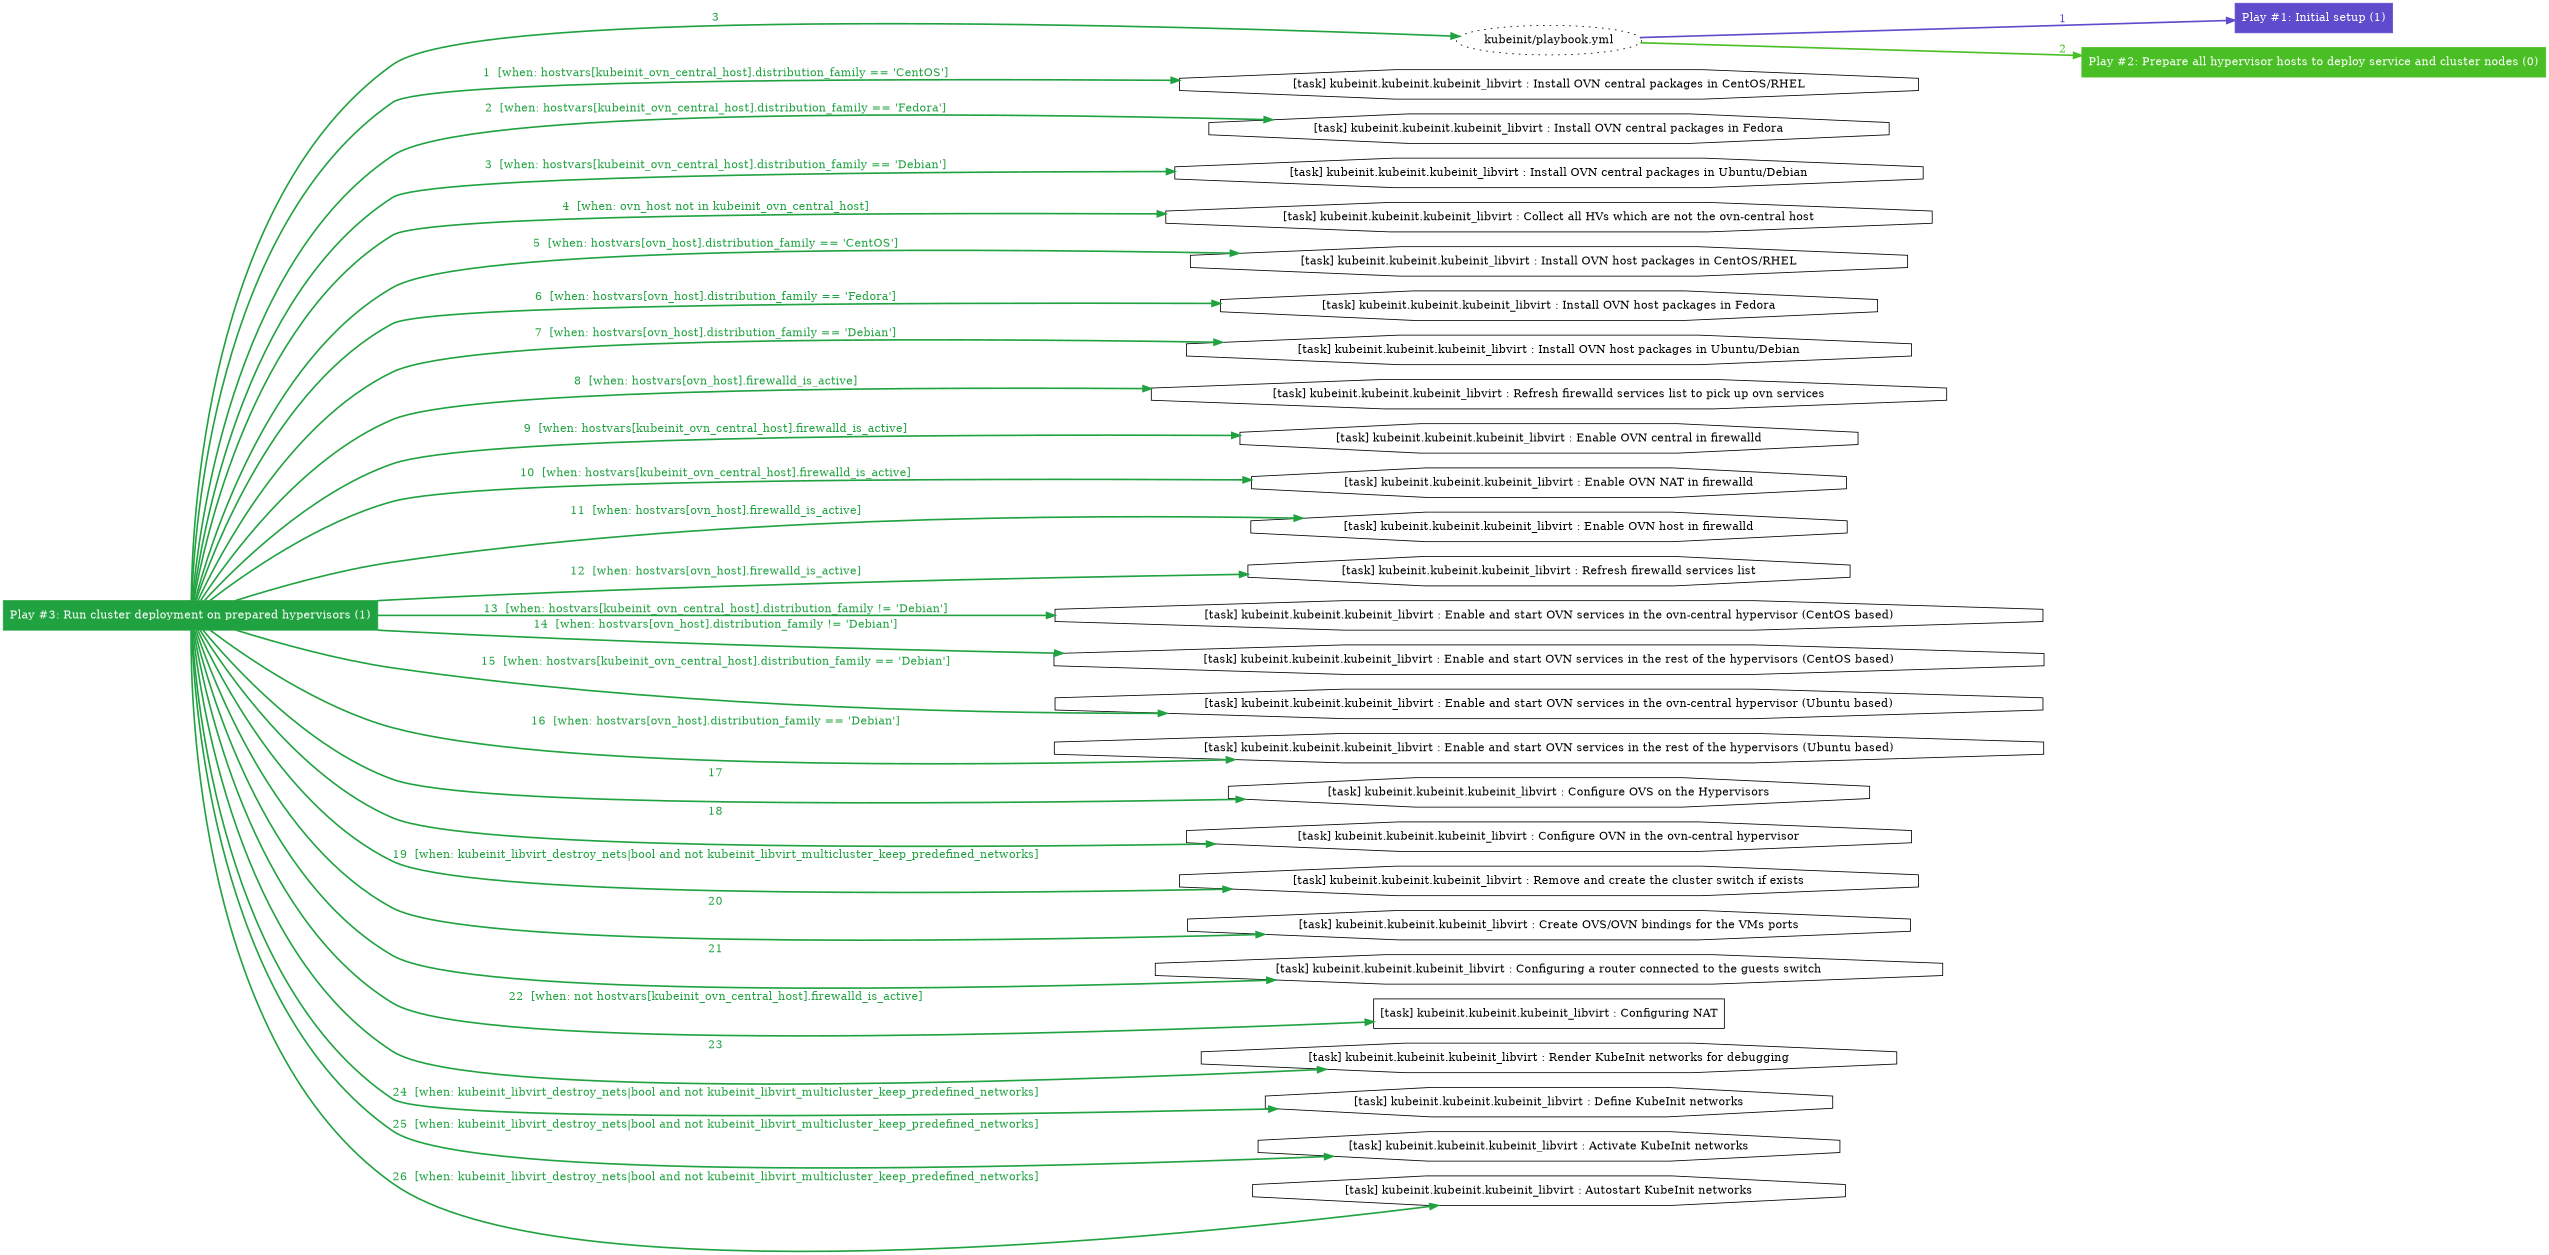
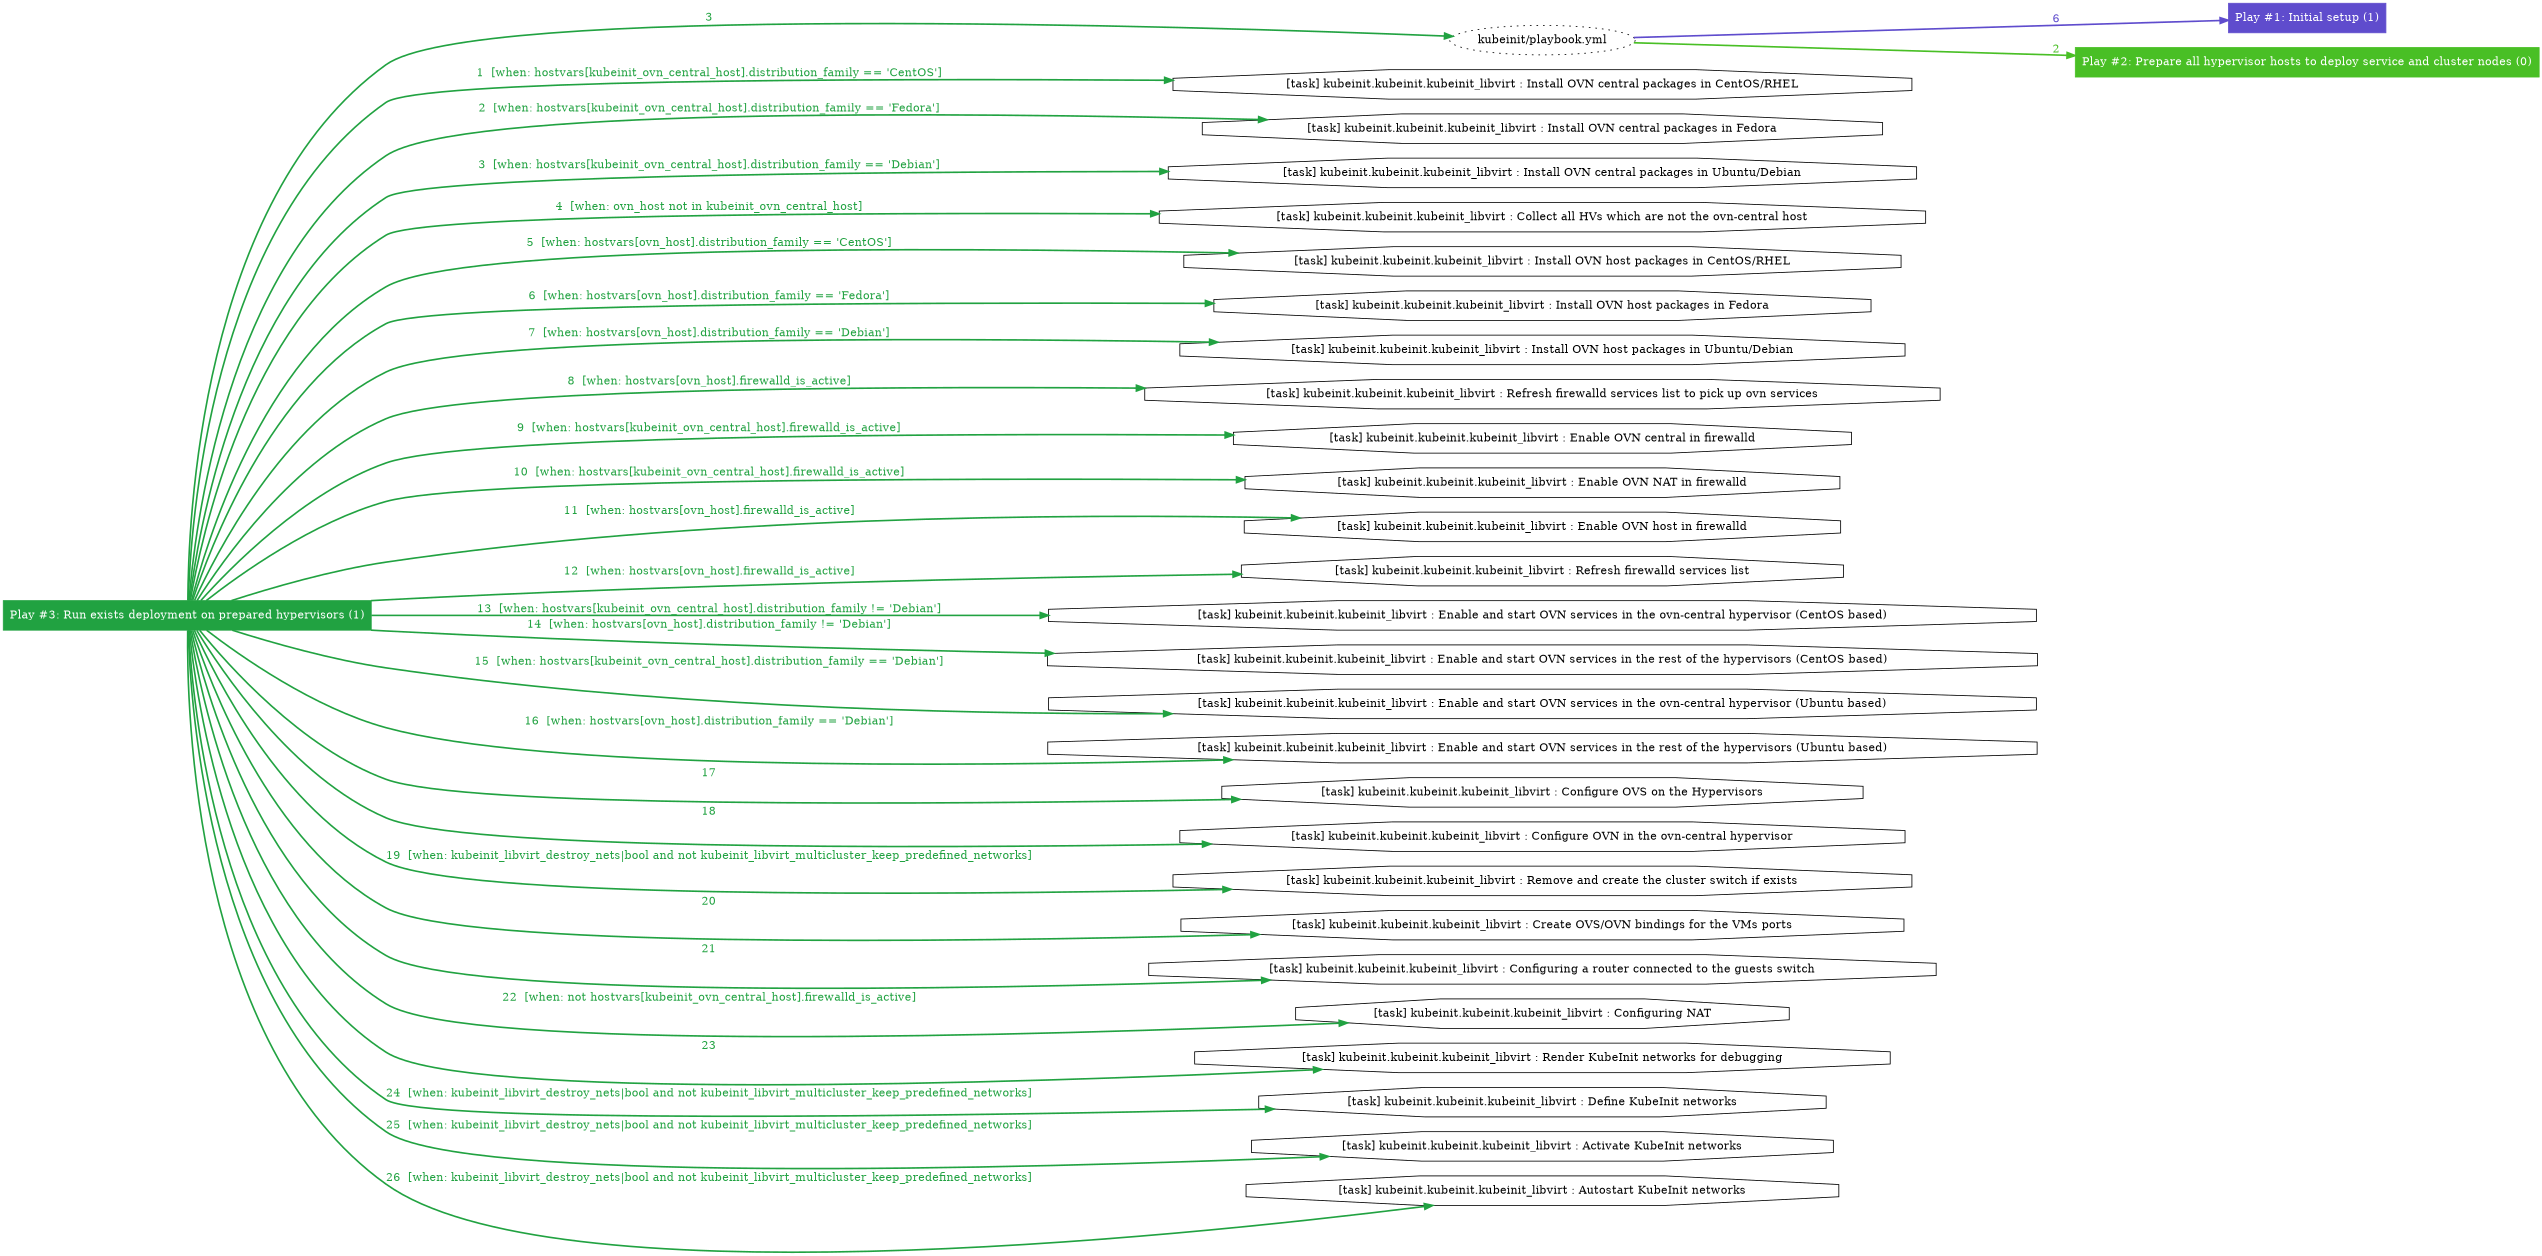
(2063, 19) -> (2056, 19)
(191, 615) -> (187, 615)
(1549, 1014) -> (1542, 1014)
